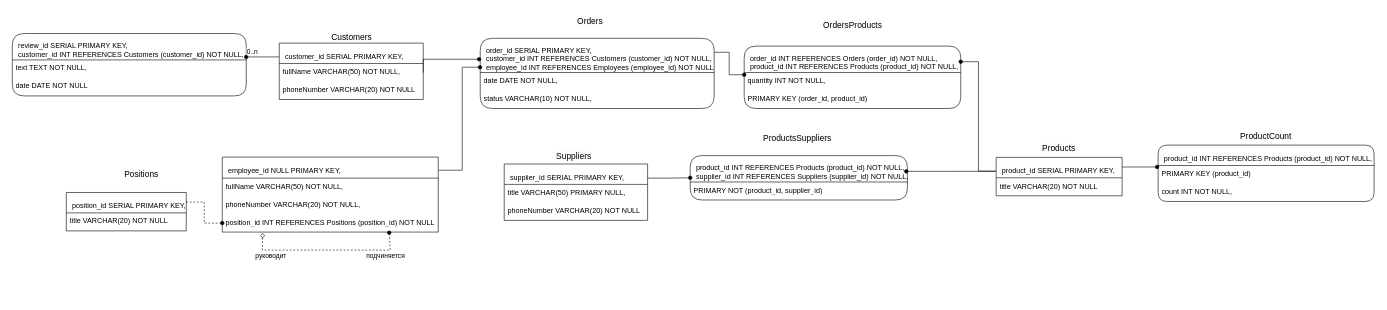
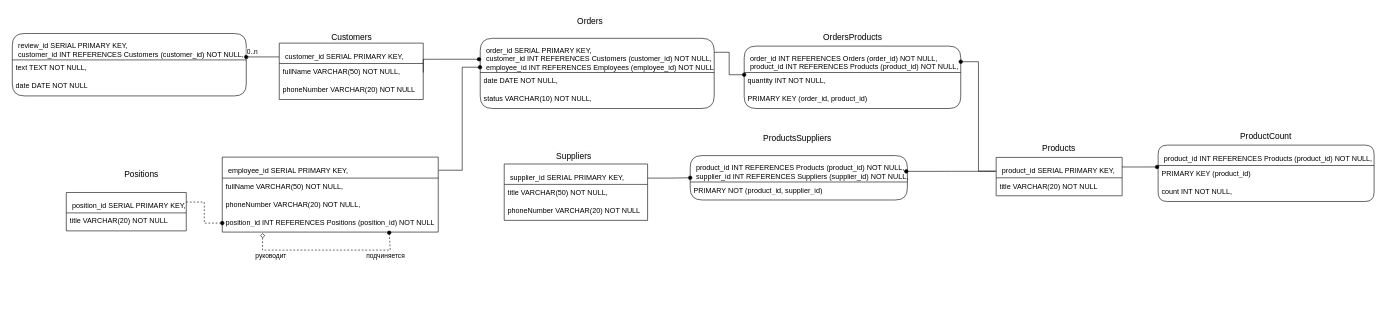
(852, 25) -> (852, 37)
(281, 171) -> (285, 171)
(565, 193) -> (557, 193)
